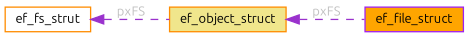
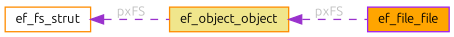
(228, 19) -> (229, 19)
(414, 19) -> (408, 19)
